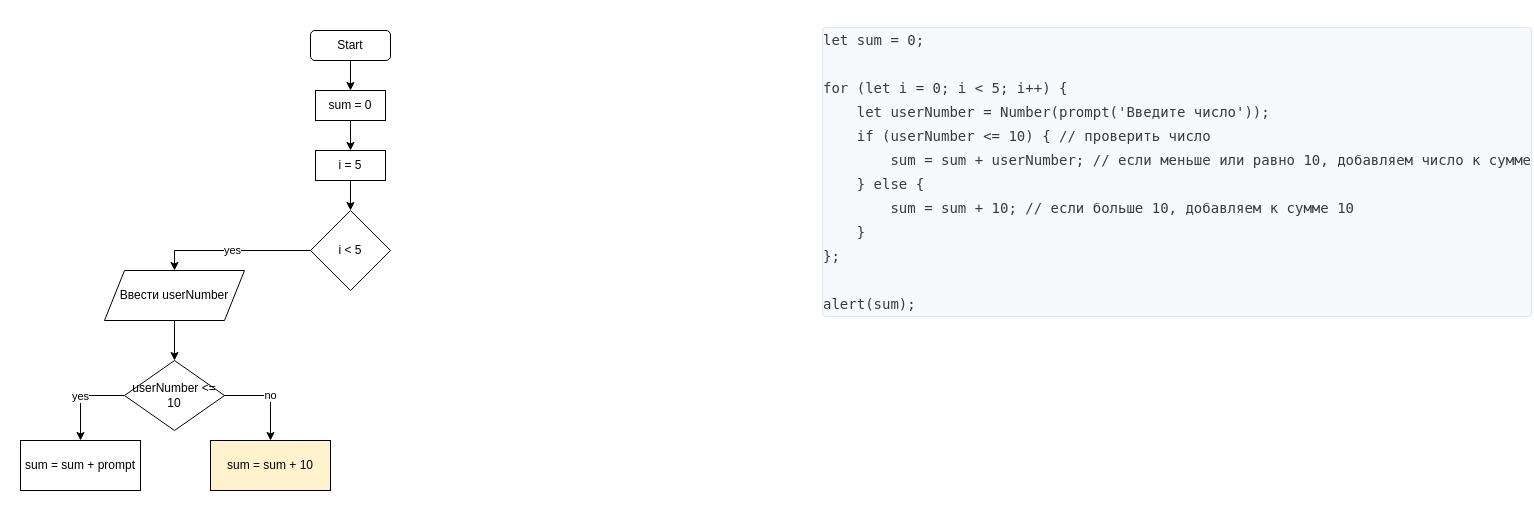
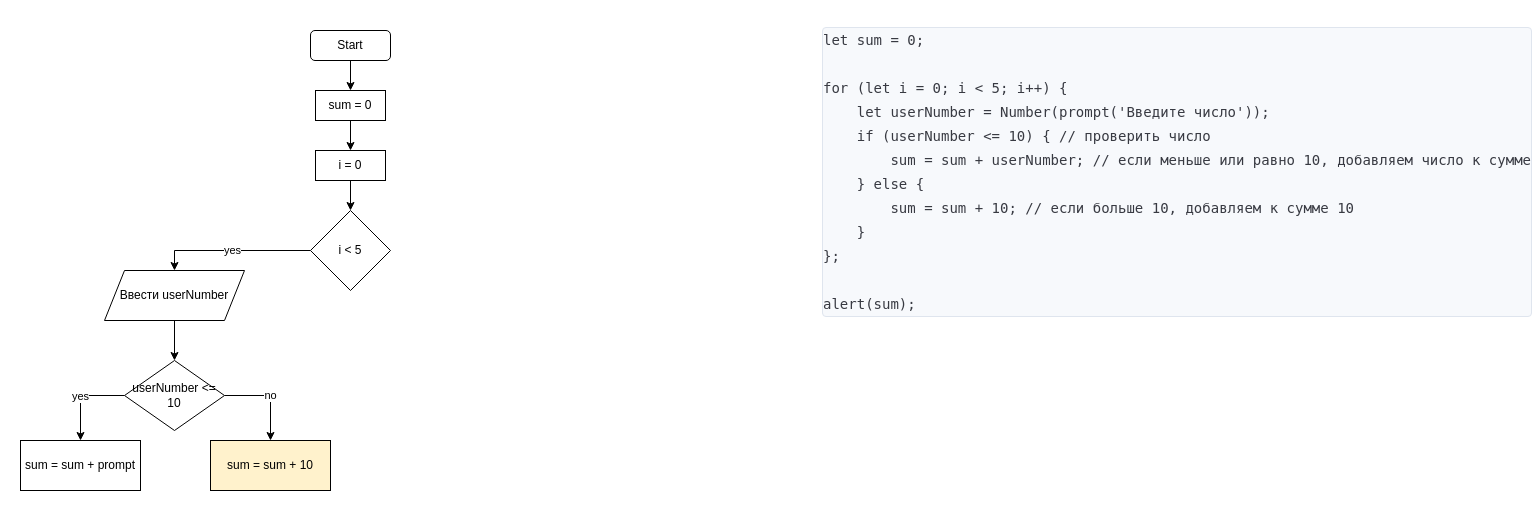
(351, 166) -> (351, 166)
